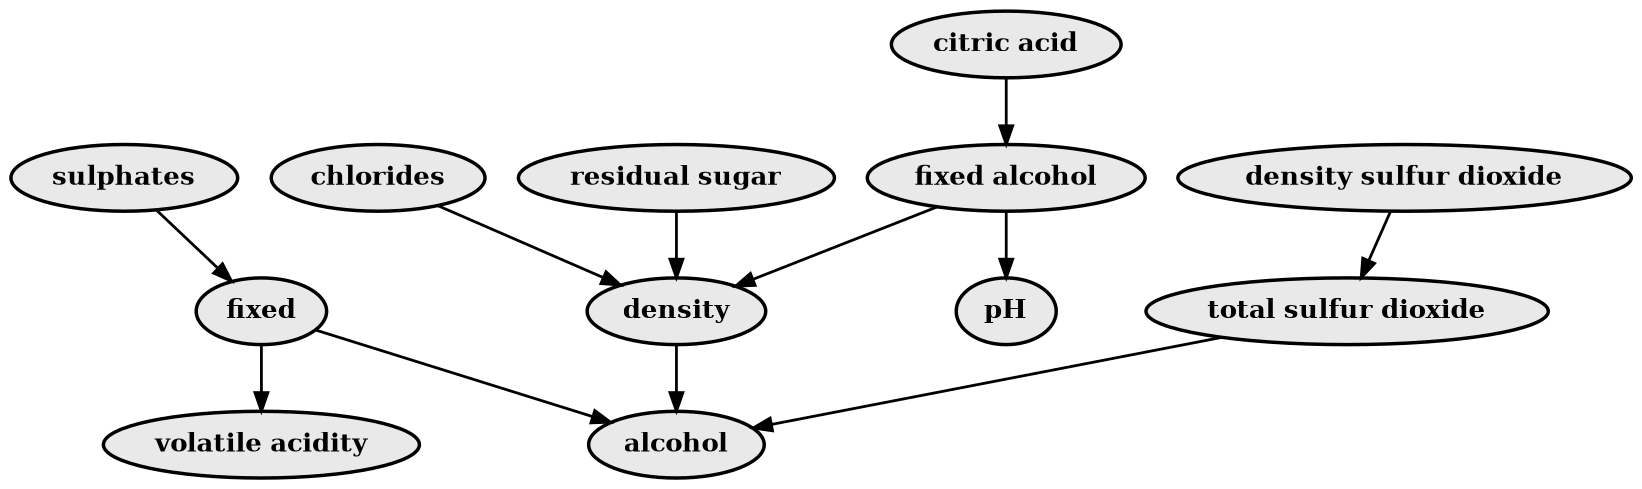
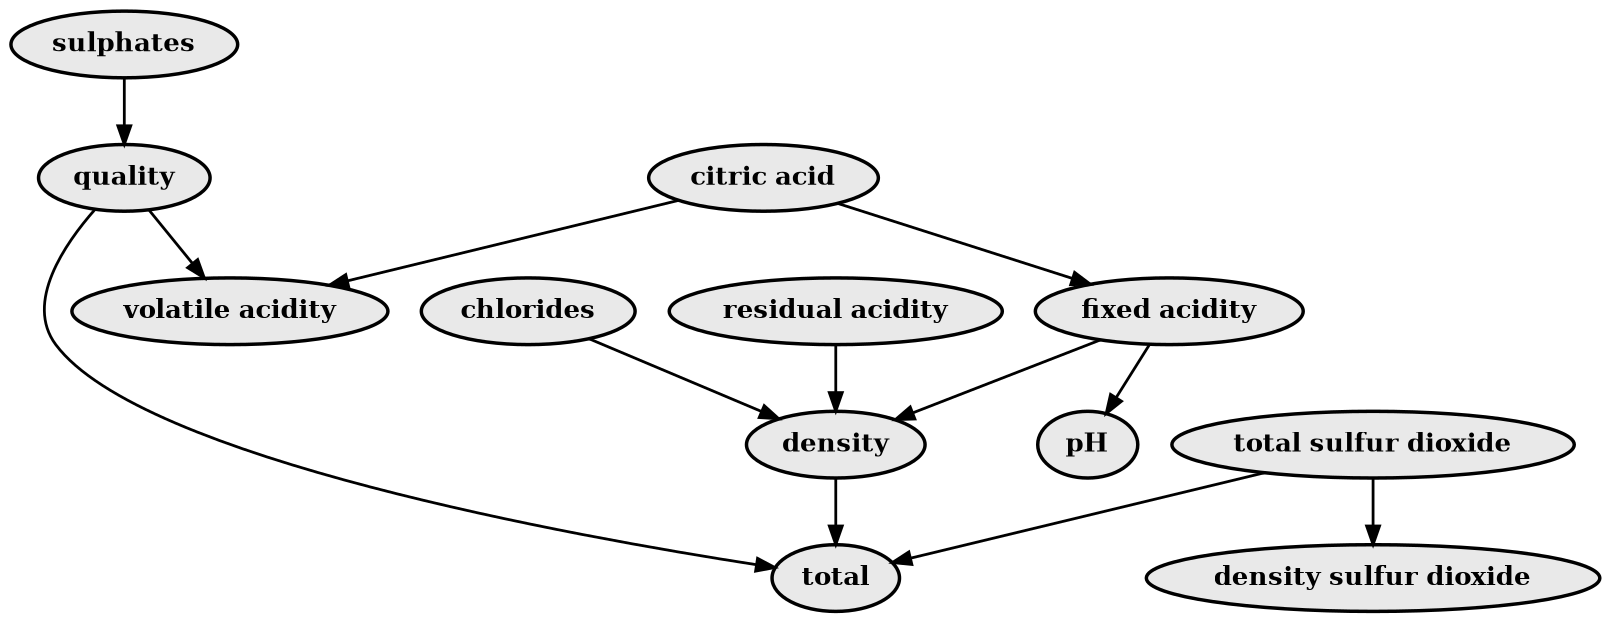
(676, 178) -> (836, 311)
(1006, 178) -> (1169, 311)
(1380, 236) -> (1373, 502)
none -> (513, 241)
(261, 311) -> (124, 178)
(676, 445) -> (836, 578)
